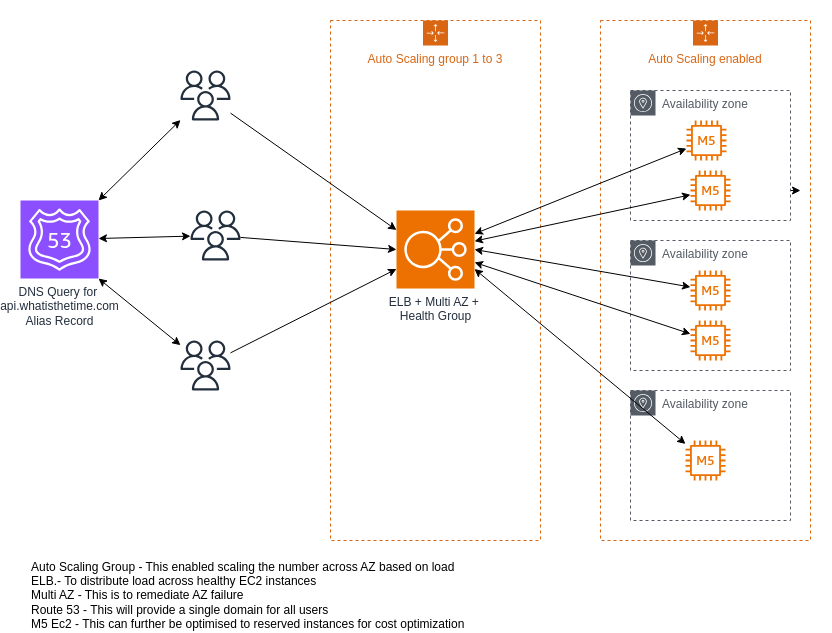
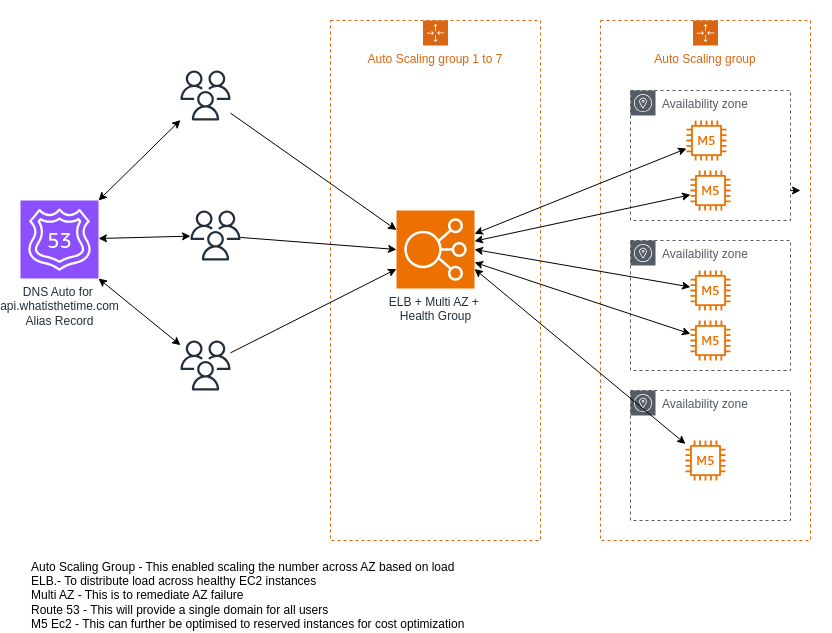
(436, 60) -> (436, 60)
(706, 60) -> (706, 60)
(60, 307) -> (60, 307)
